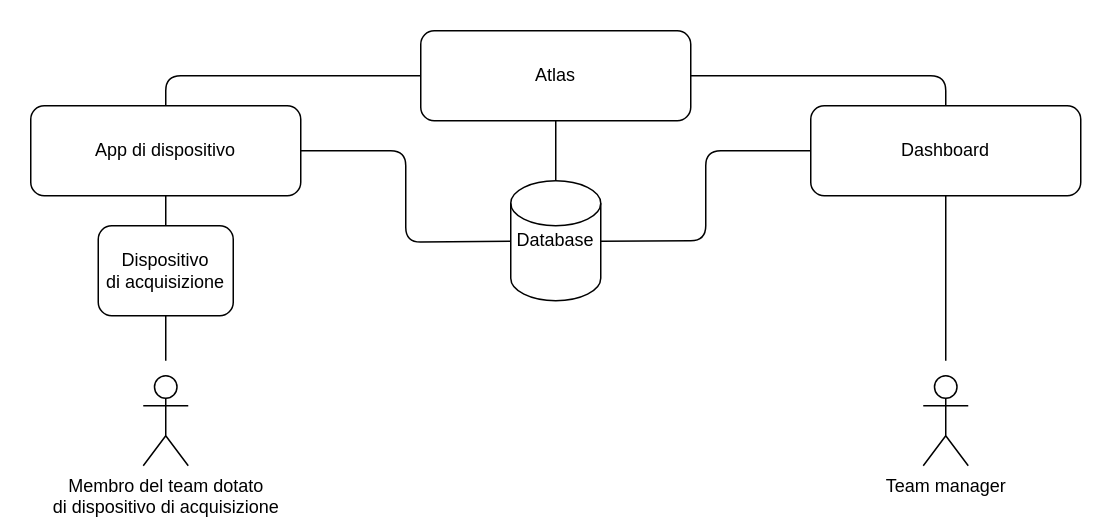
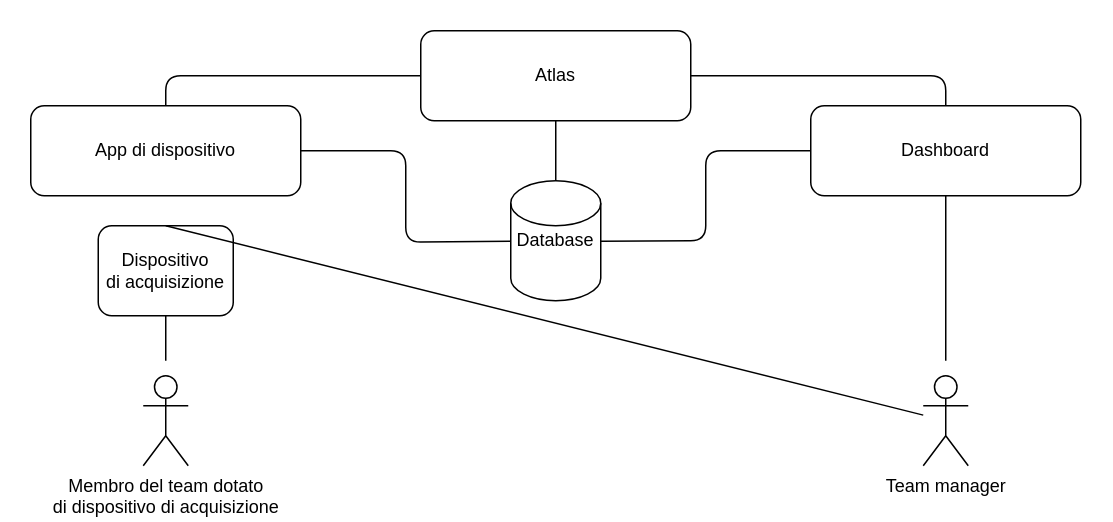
(166, 211) -> (545, 320)
